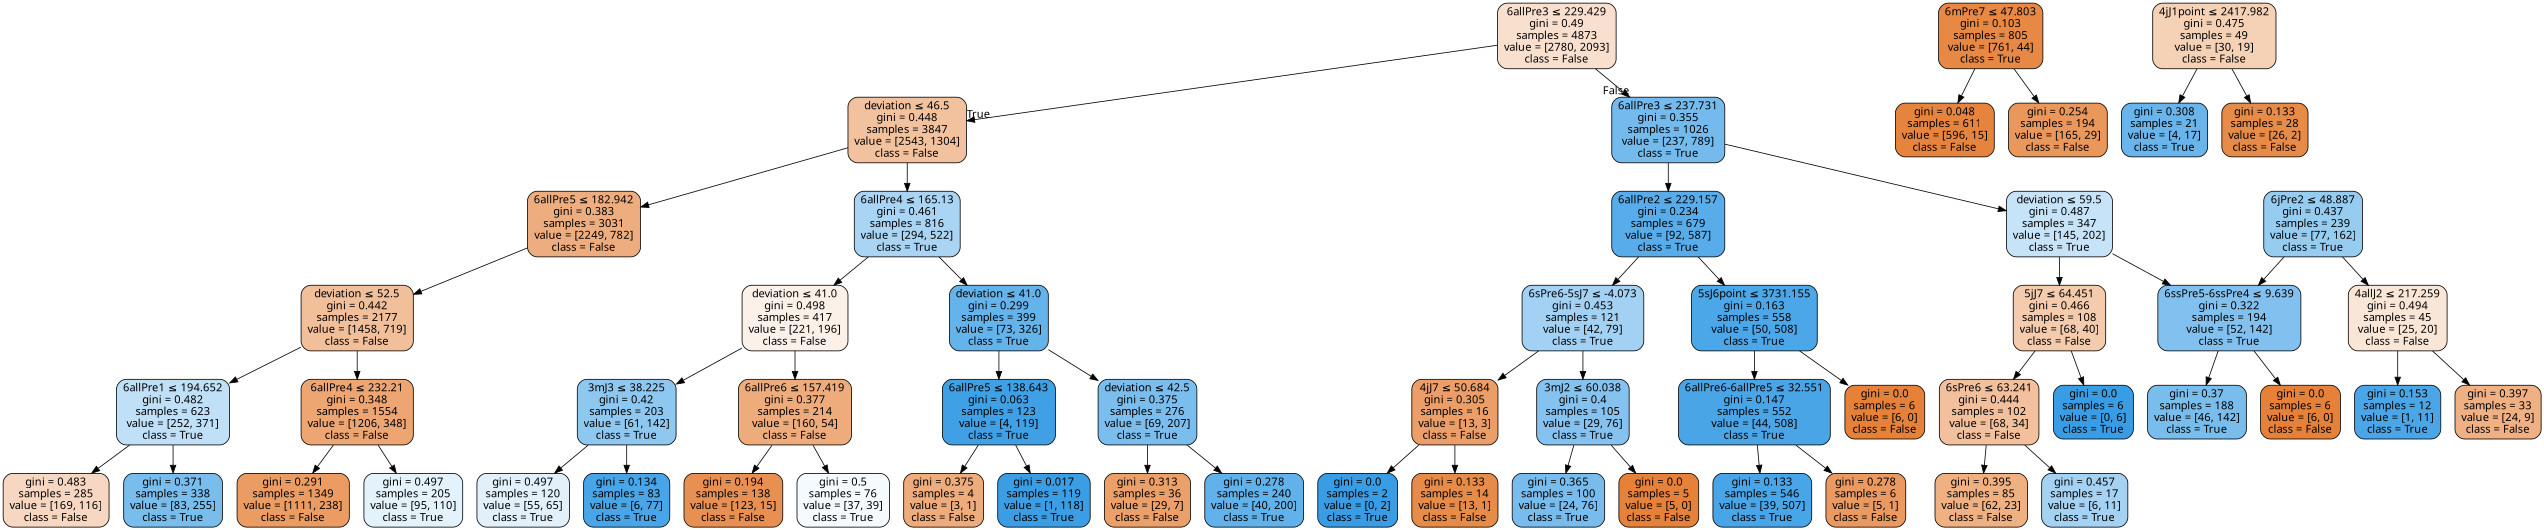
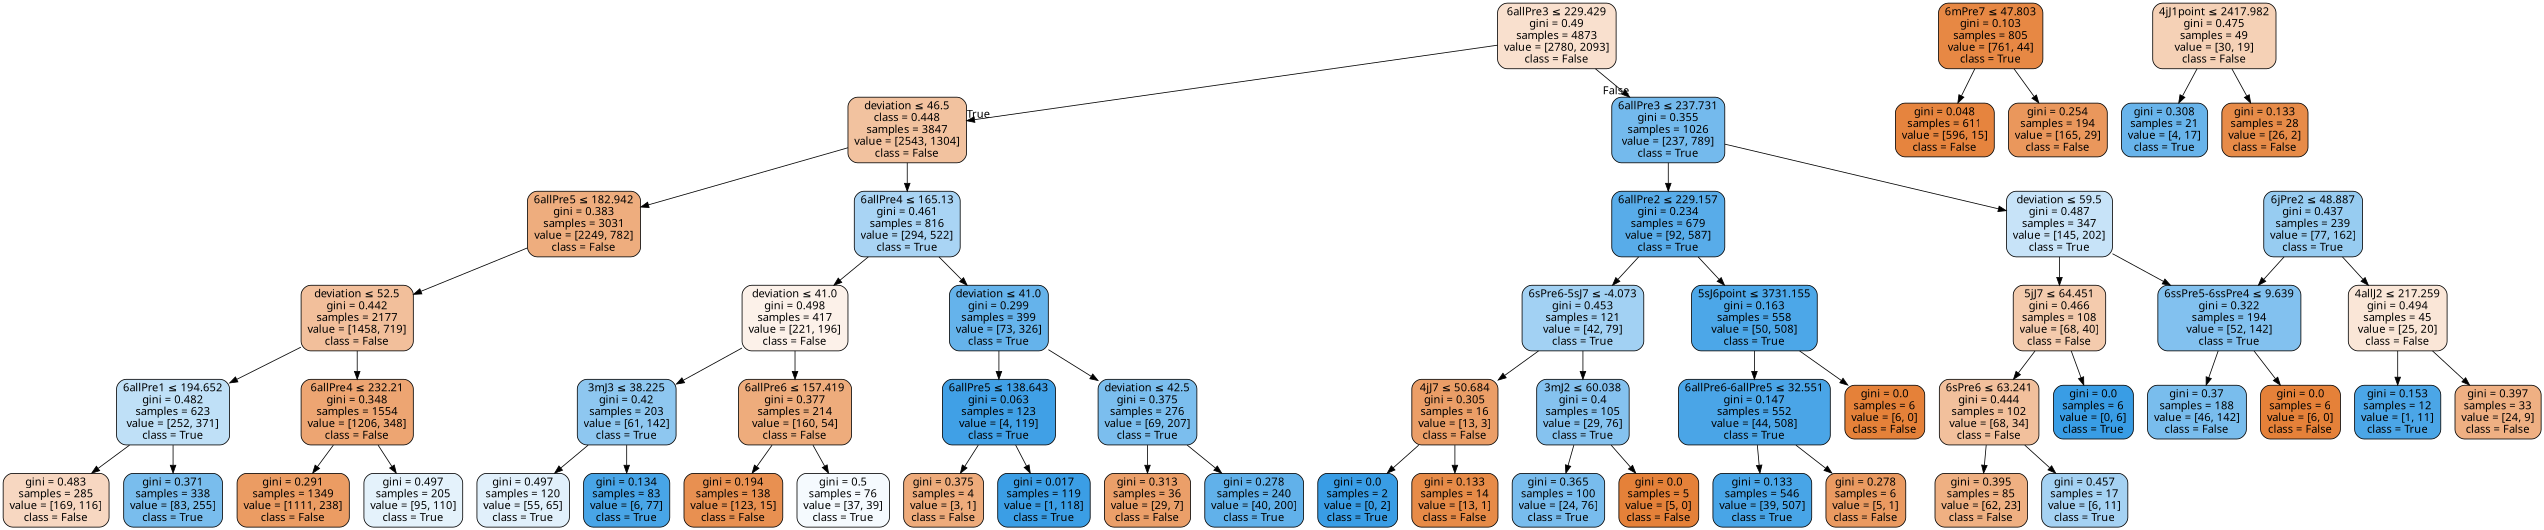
(907, 118) -> (907, 118)
(2197, 430) -> (2197, 430)
